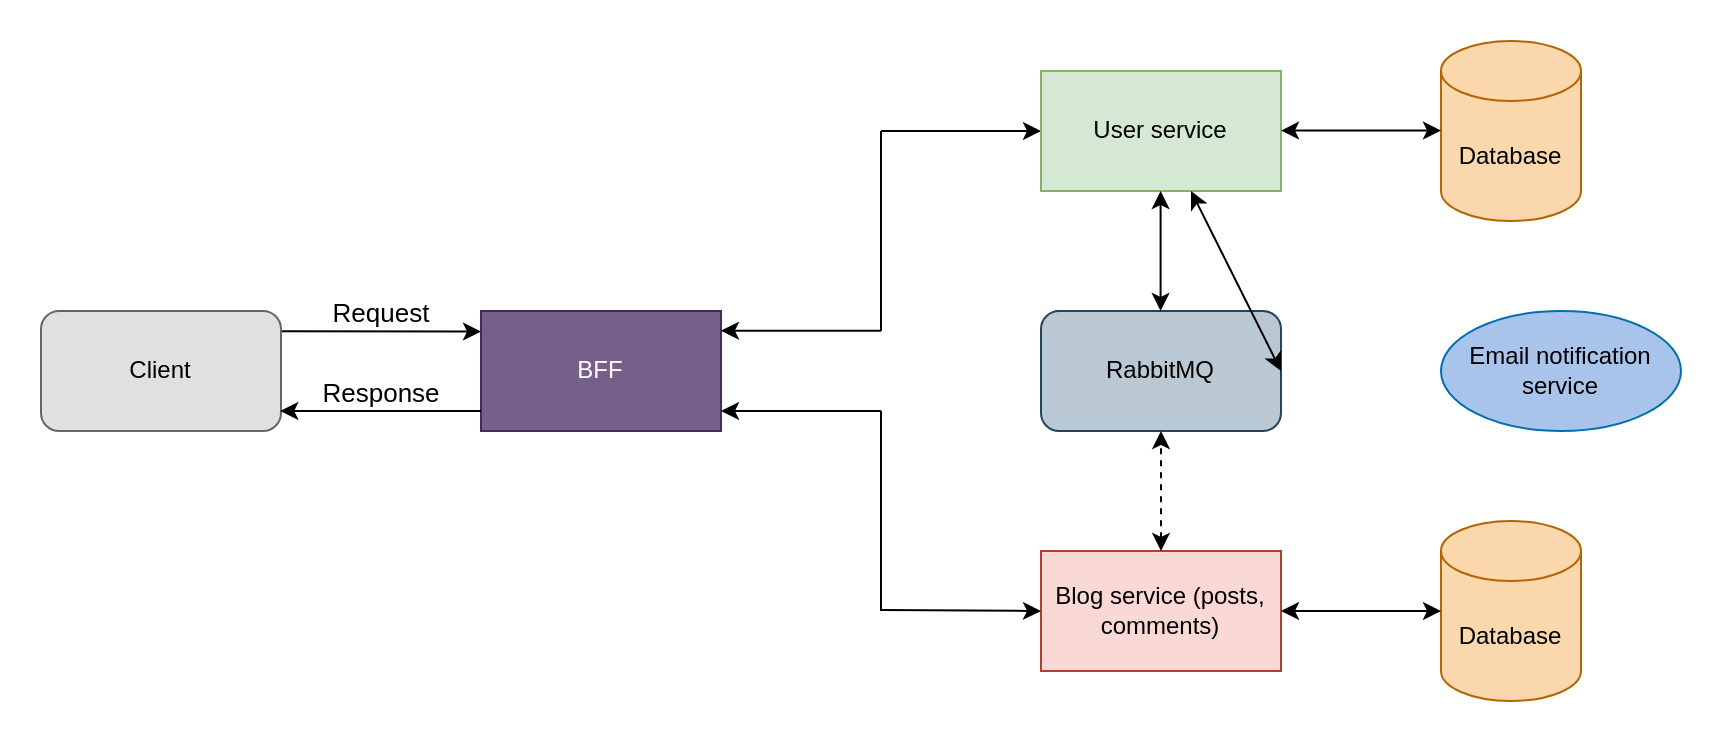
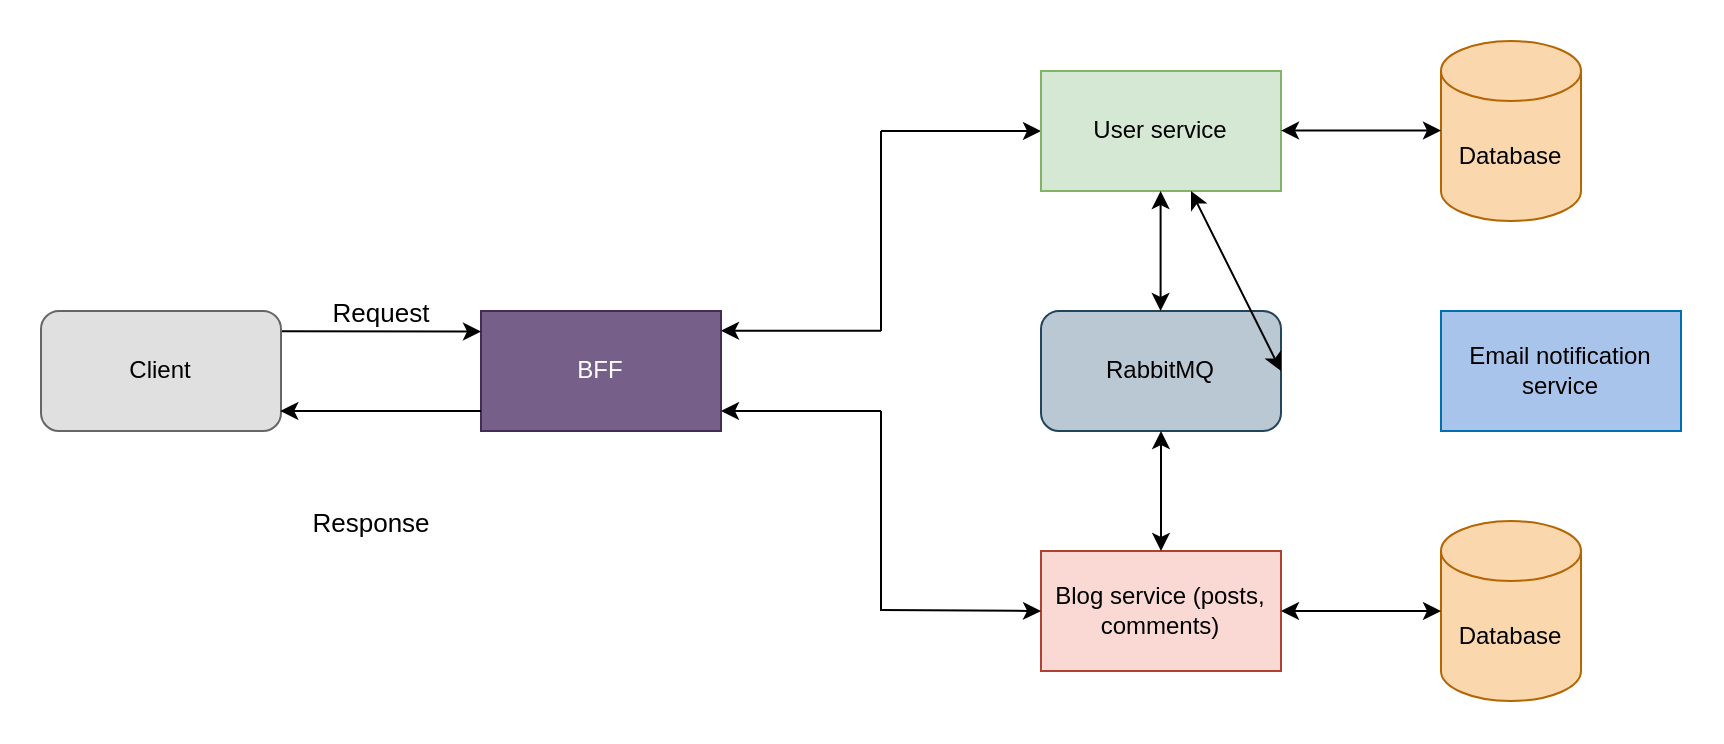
(1561, 371) -> (1561, 371)
(381, 391) -> (371, 521)
(1161, 489) -> (1161, 489)
